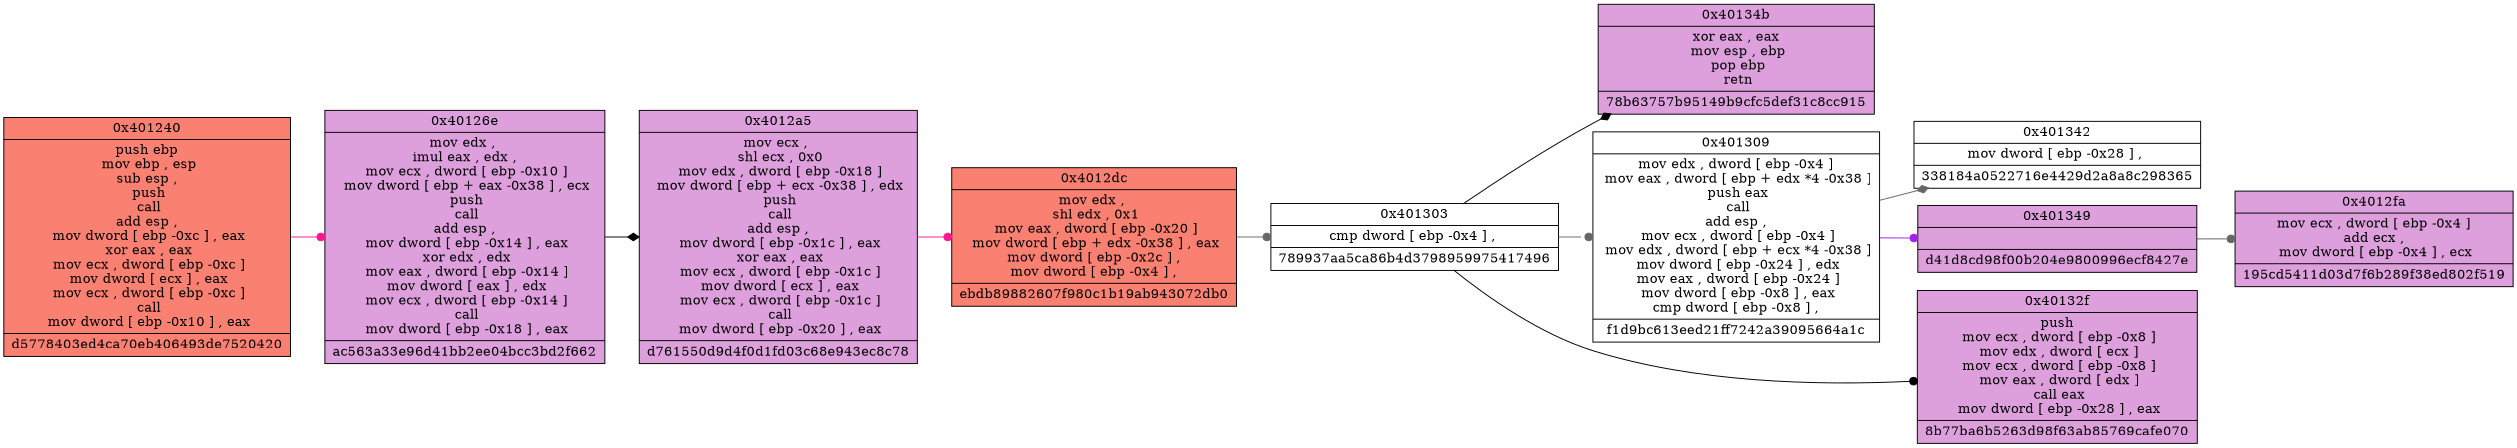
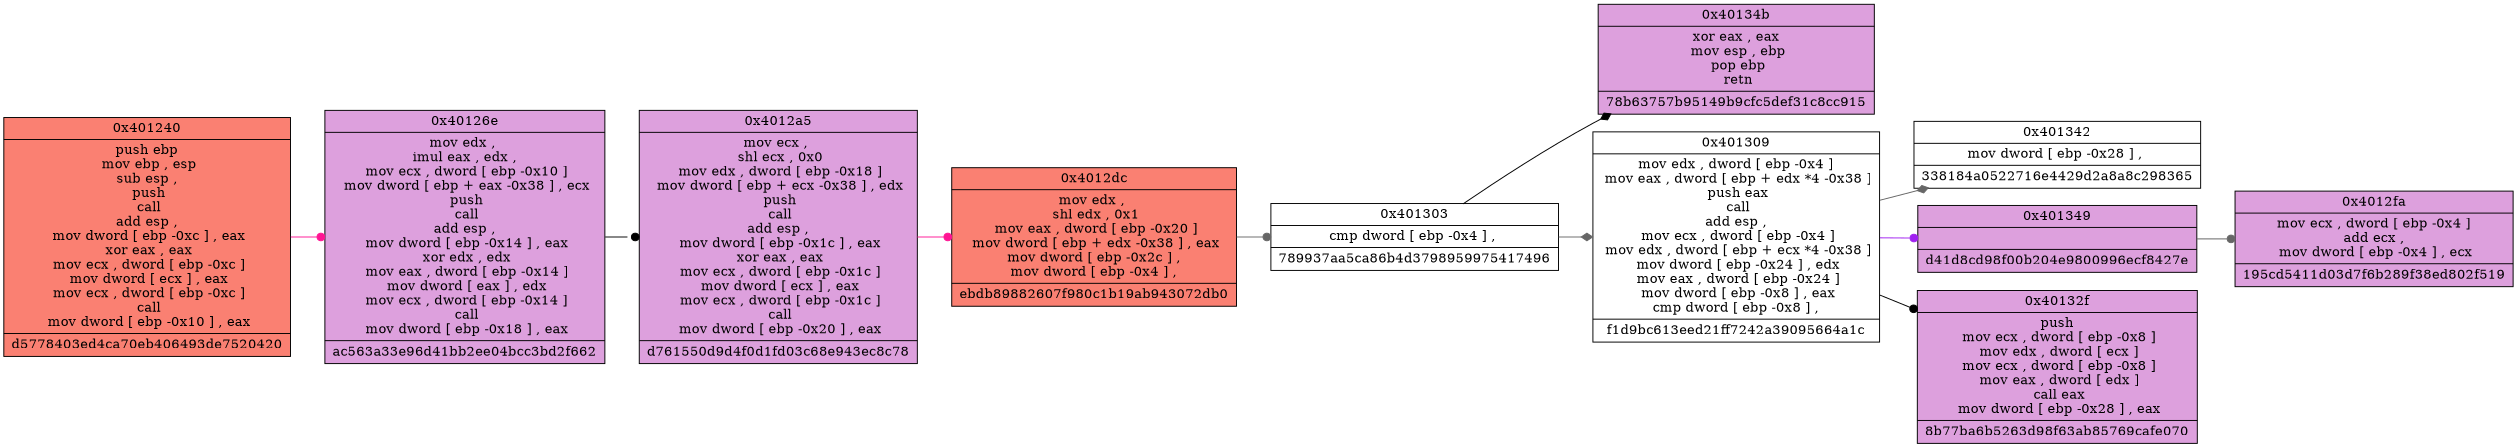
(616, 237) -> (616, 237)
(1570, 237) -> (1570, 237)
(1670, 369) -> (1895, 301)
